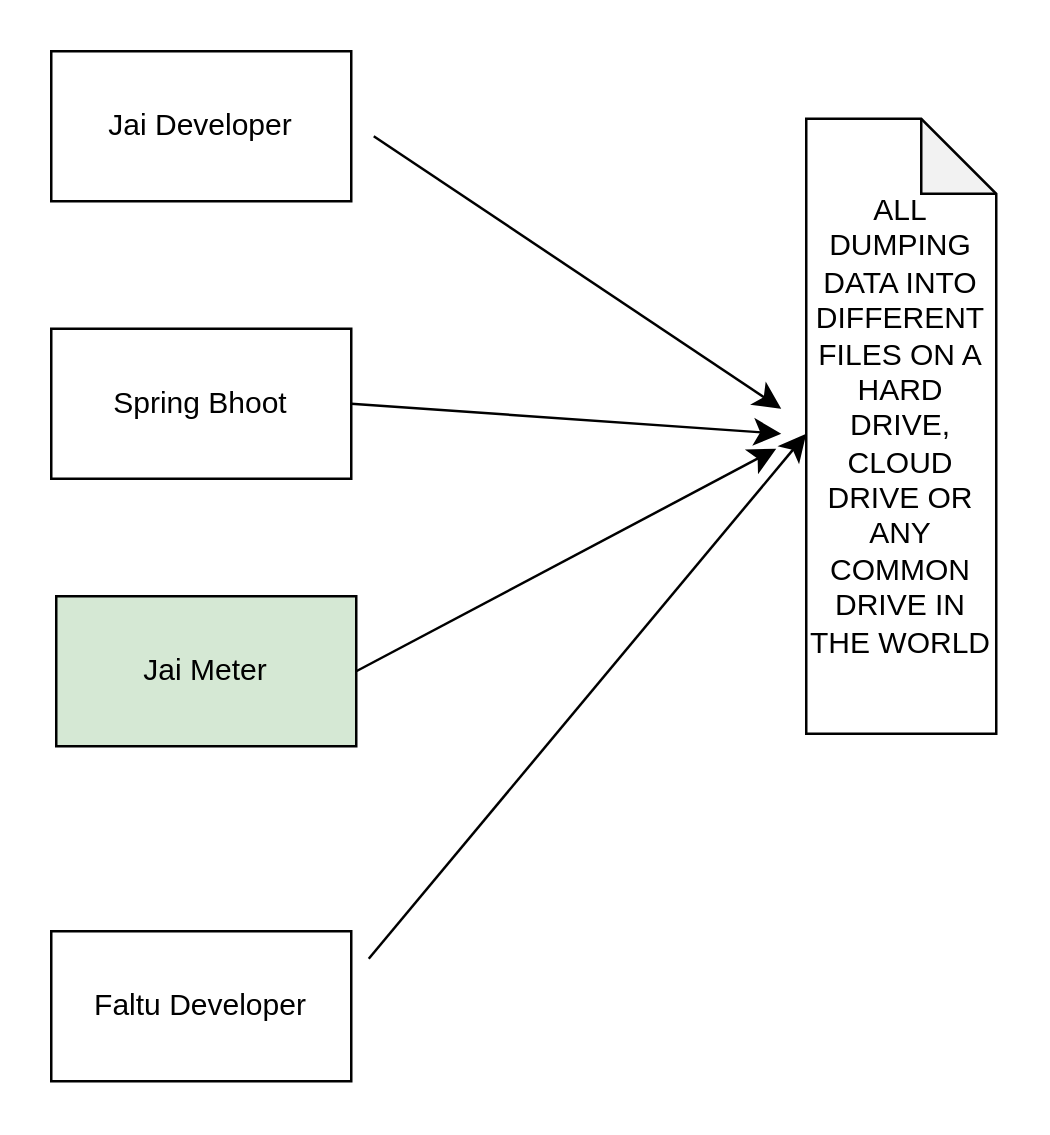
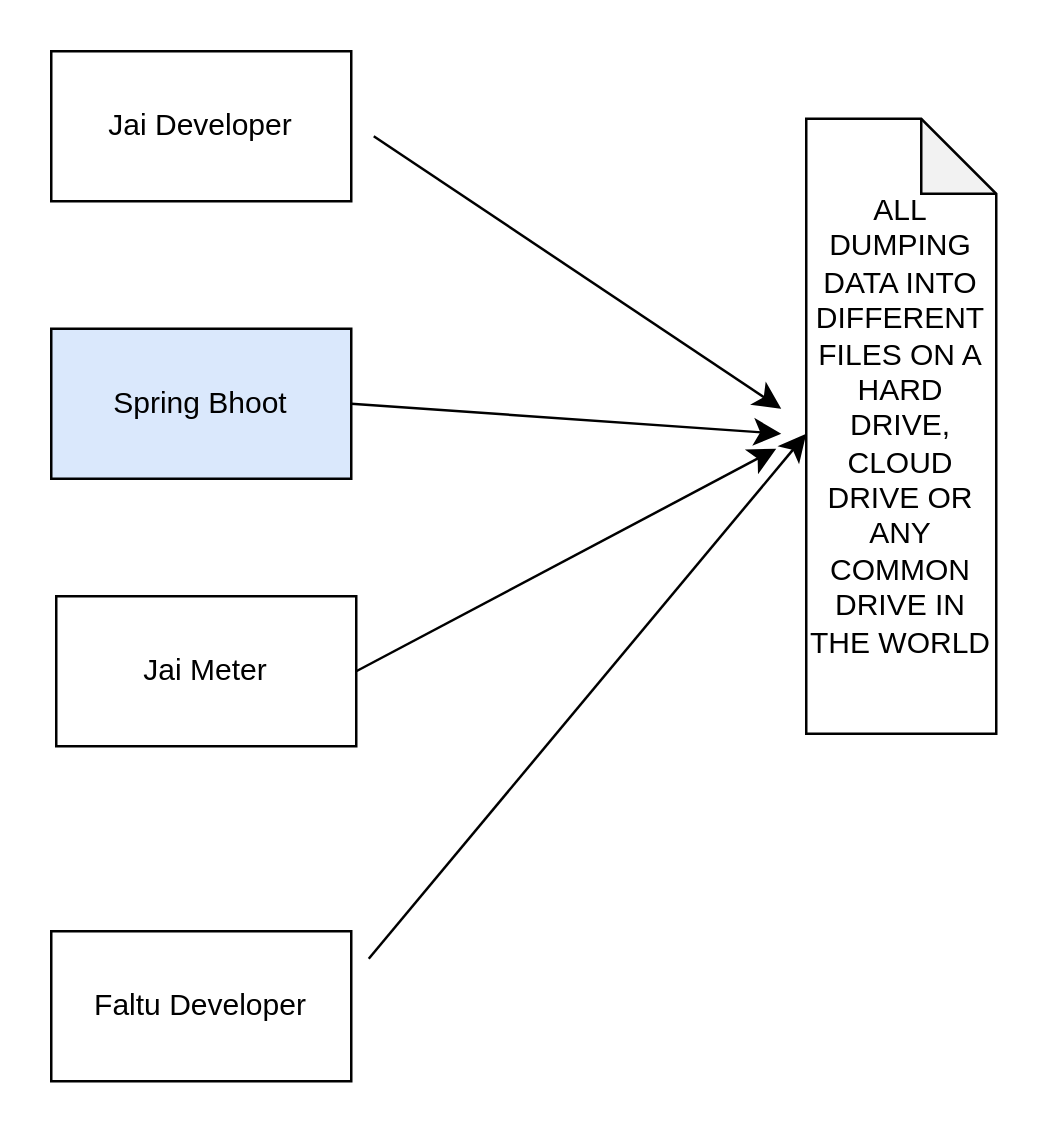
(201, 404) -> (201, 404)
(206, 671) -> (206, 671)
